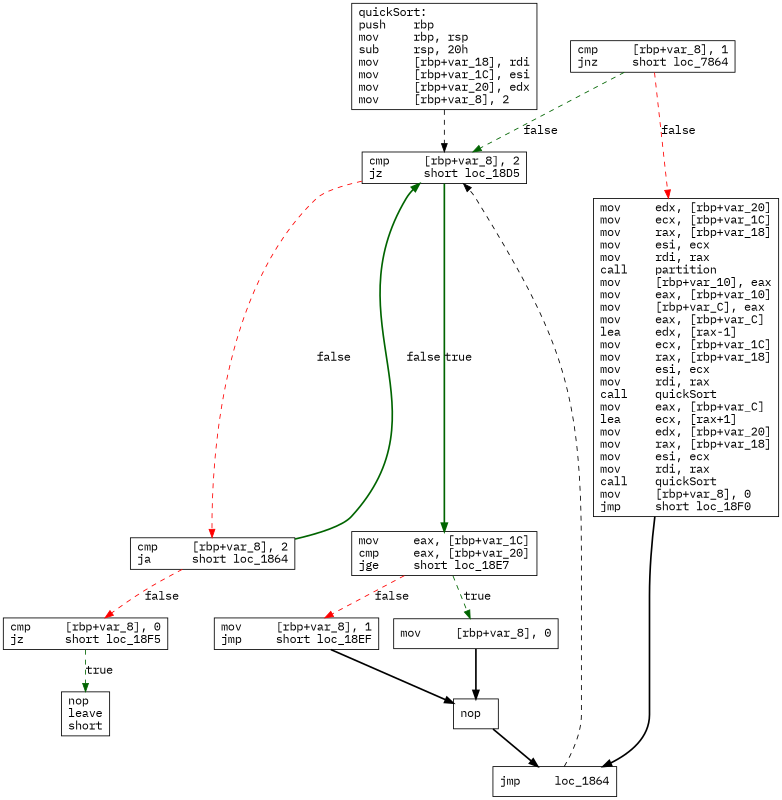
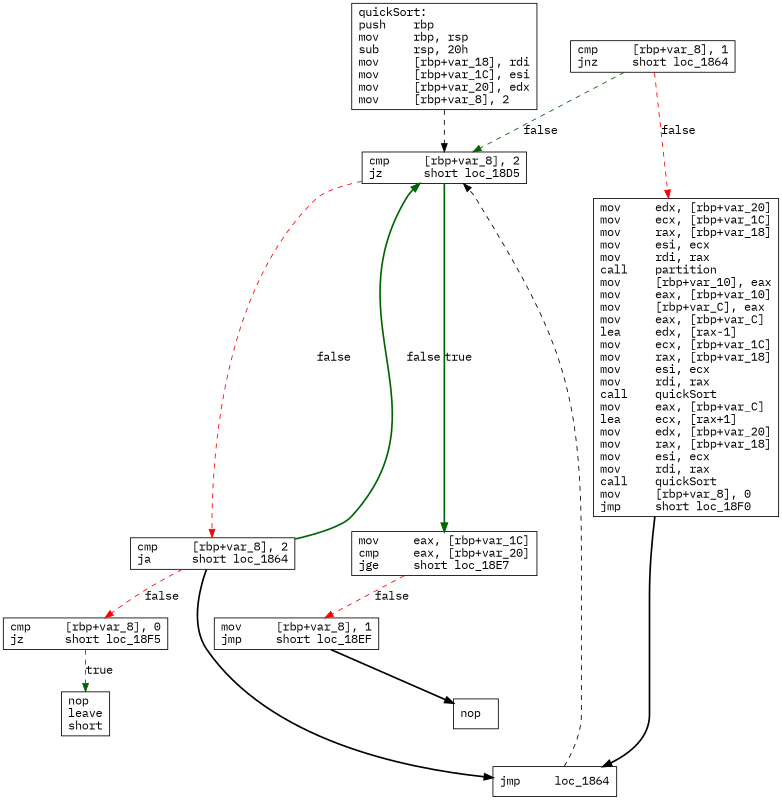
(653, 56) -> (653, 56)
(476, 634) -> none
(512, 745) -> (294, 724)
